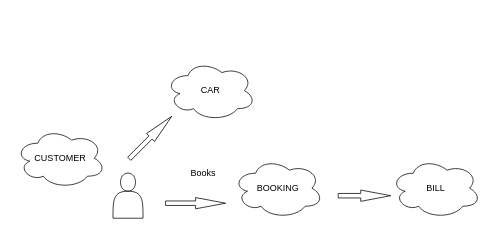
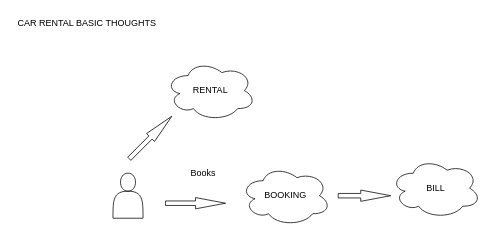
none -> (87, 23)
(210, 90) -> (210, 90)
(60, 158) -> none
(278, 188) -> (285, 195)
